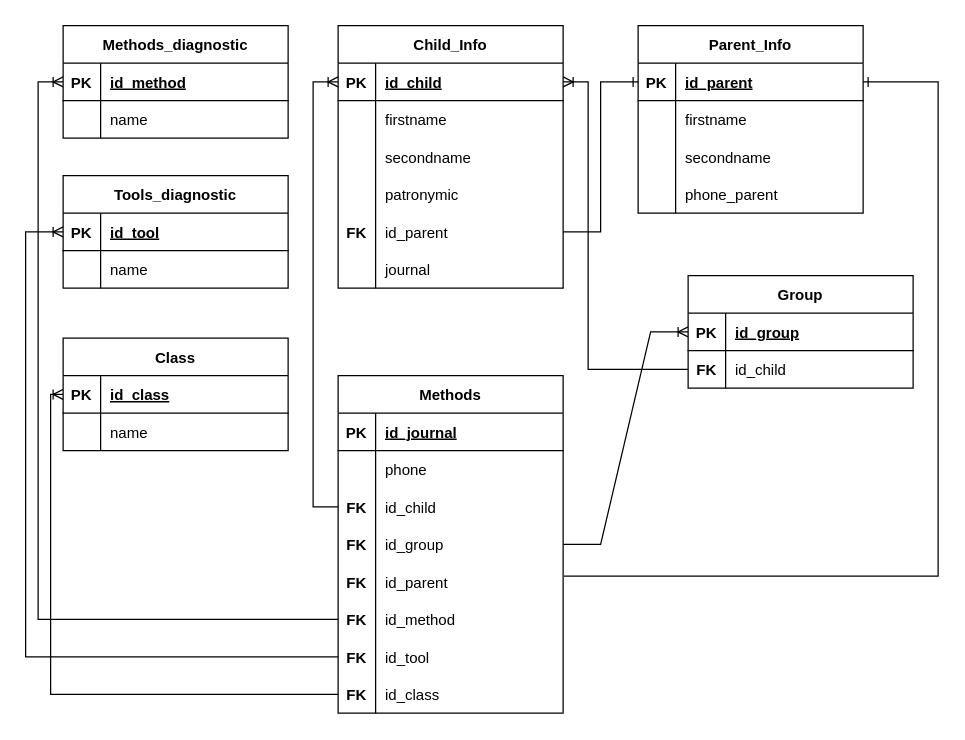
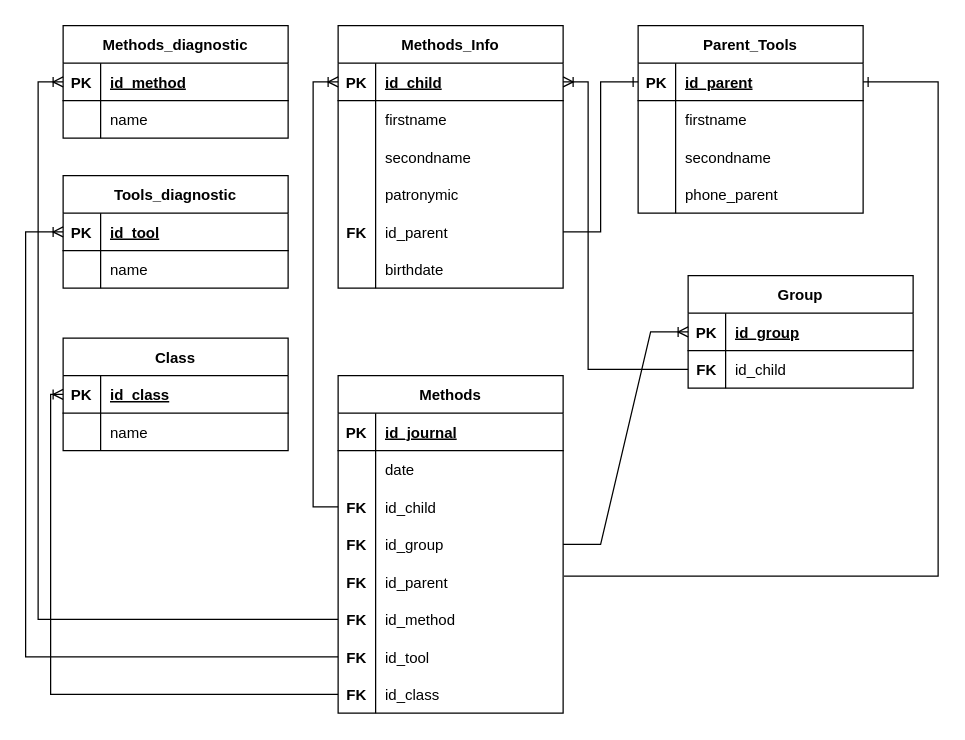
(450, 45) -> (450, 45)
(750, 45) -> (750, 45)
(412, 270) -> (421, 270)
(406, 470) -> (402, 470)
